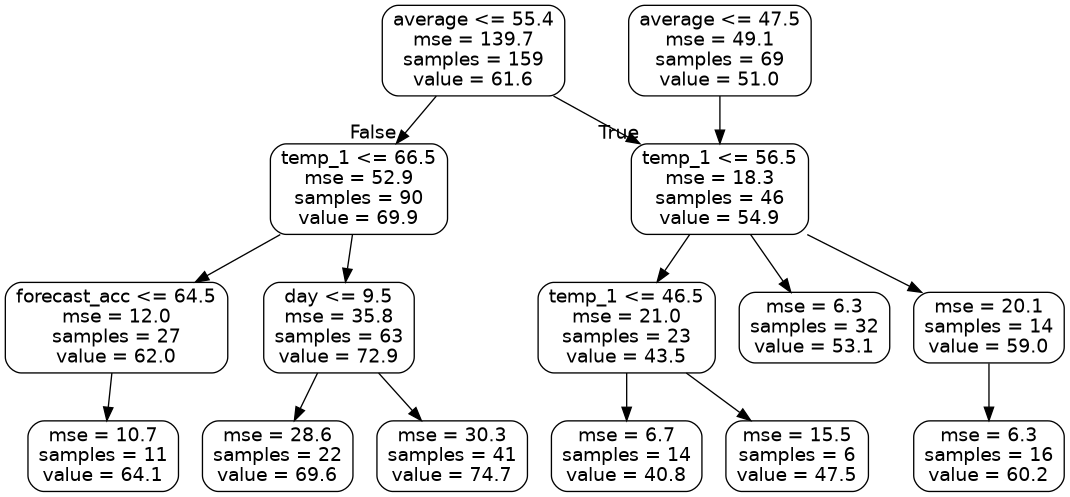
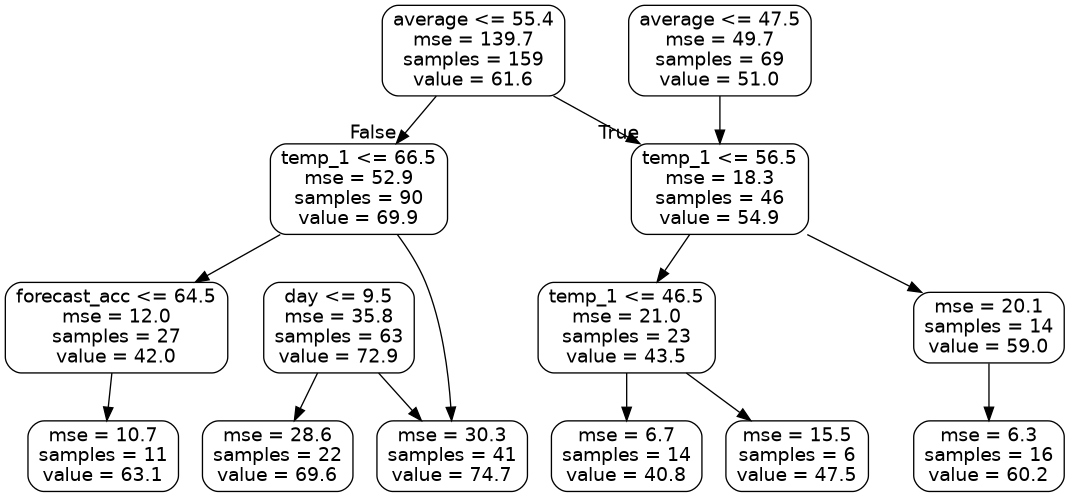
(720, 51) -> (720, 51)
(350, 252) -> (437, 317)
(117, 328) -> (117, 328)
(814, 328) -> none
(103, 456) -> (103, 456)
